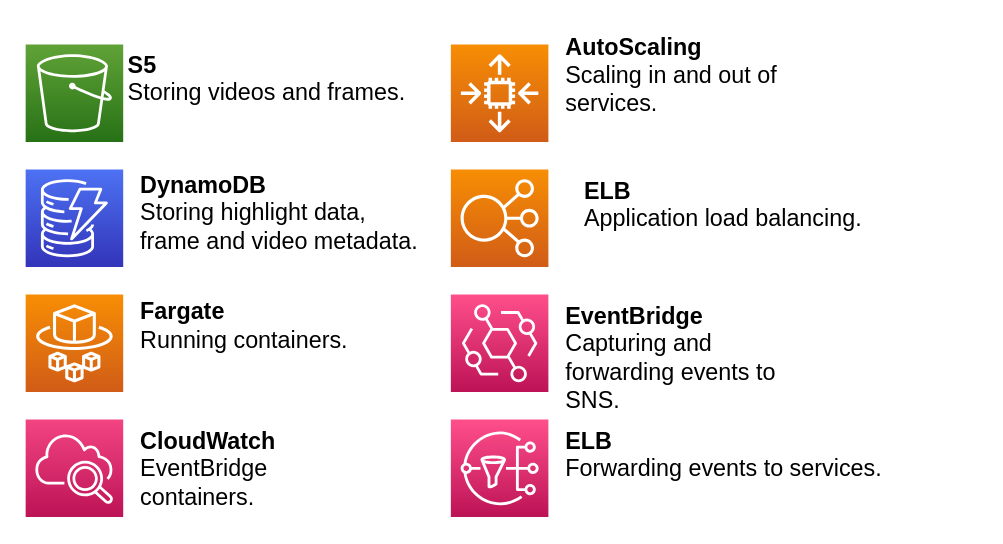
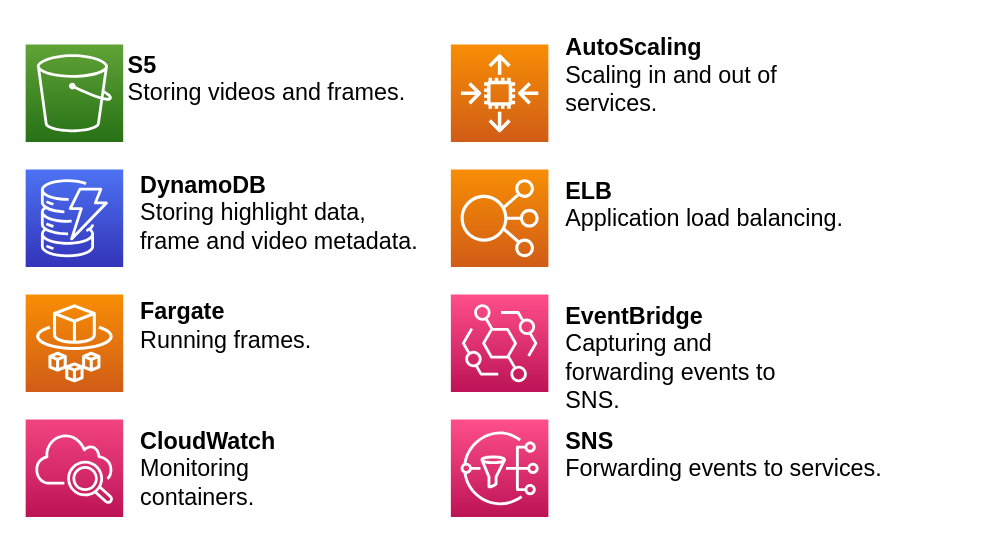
(738, 213) -> (719, 213)
(213, 326) -> (198, 326)
(229, 446) -> (223, 446)
(680, 446) -> (680, 446)
